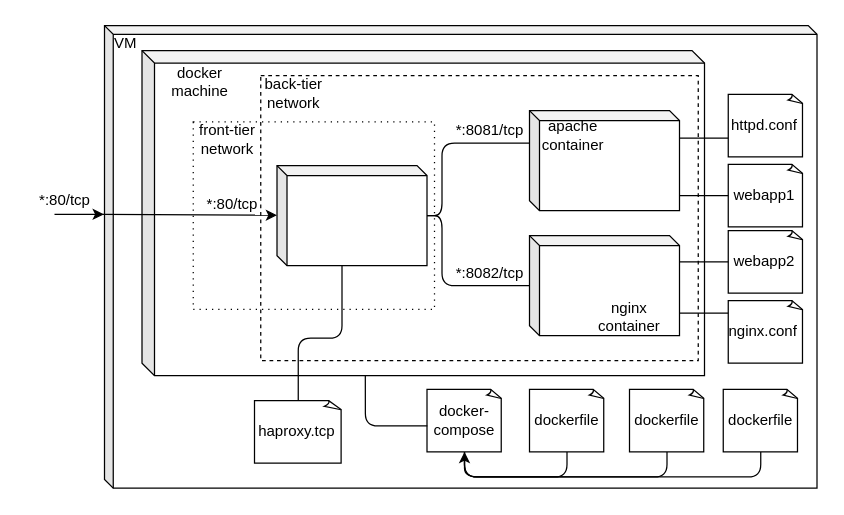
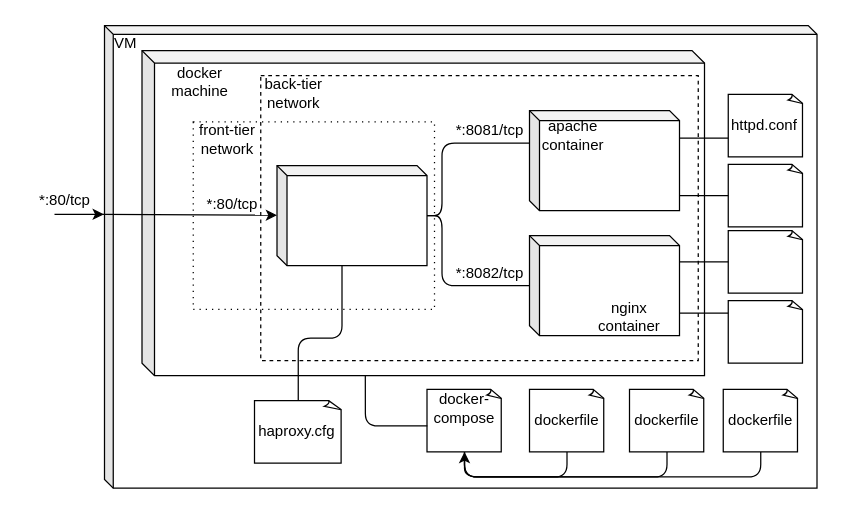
(764, 196) -> none
(764, 262) -> none
(763, 332) -> none
(464, 421) -> (464, 408)
(297, 432) -> (297, 432)
